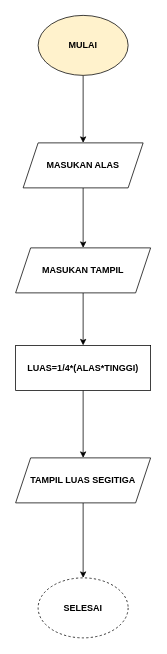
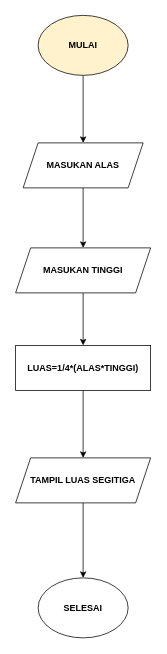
(83, 270) -> (83, 270)
(83, 608) -> (83, 608)
